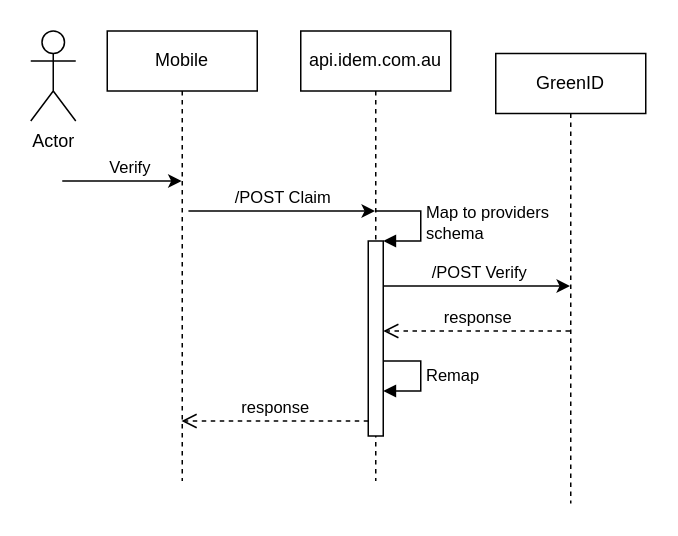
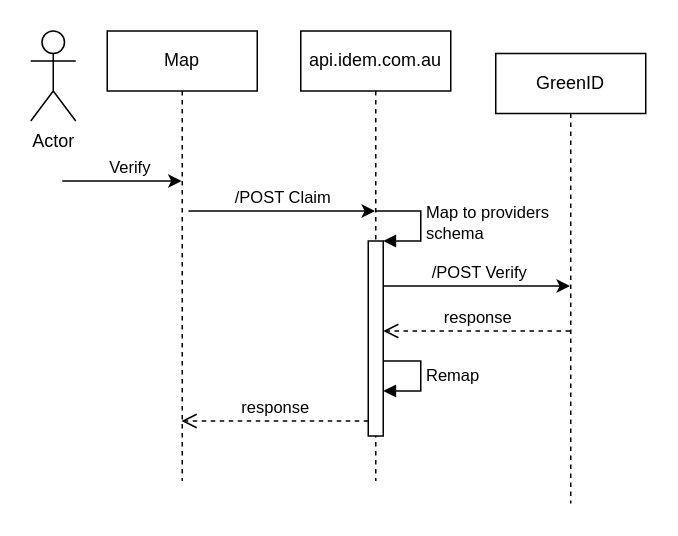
(182, 61) -> (182, 61)
